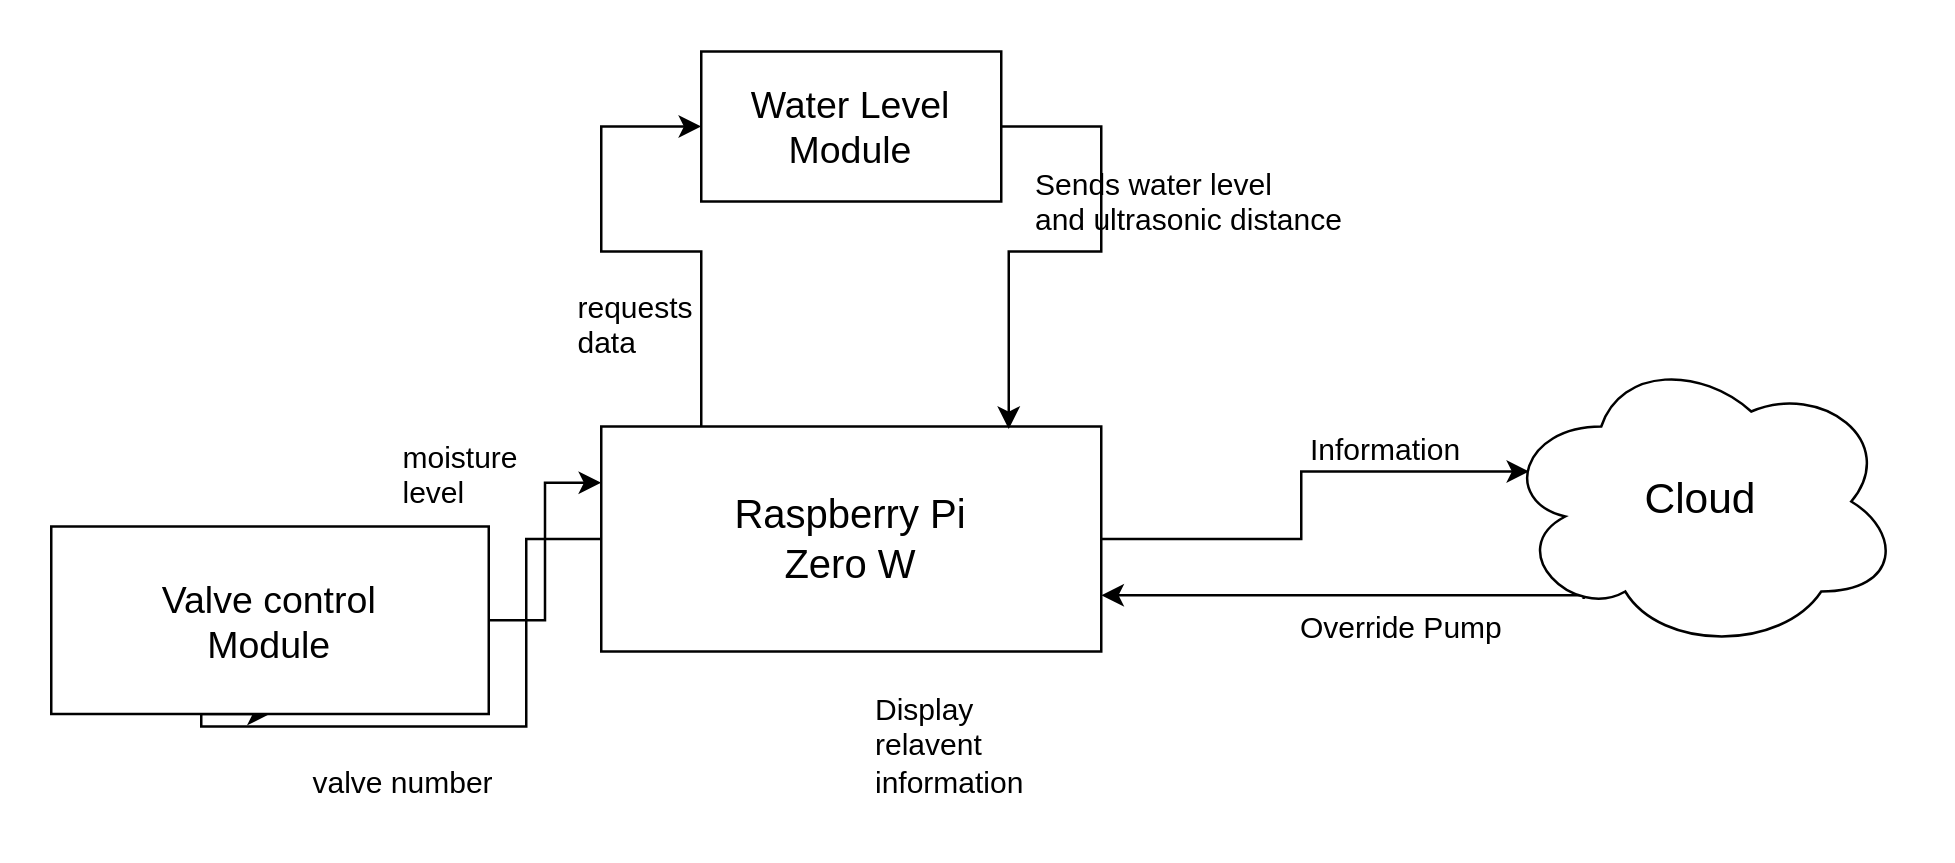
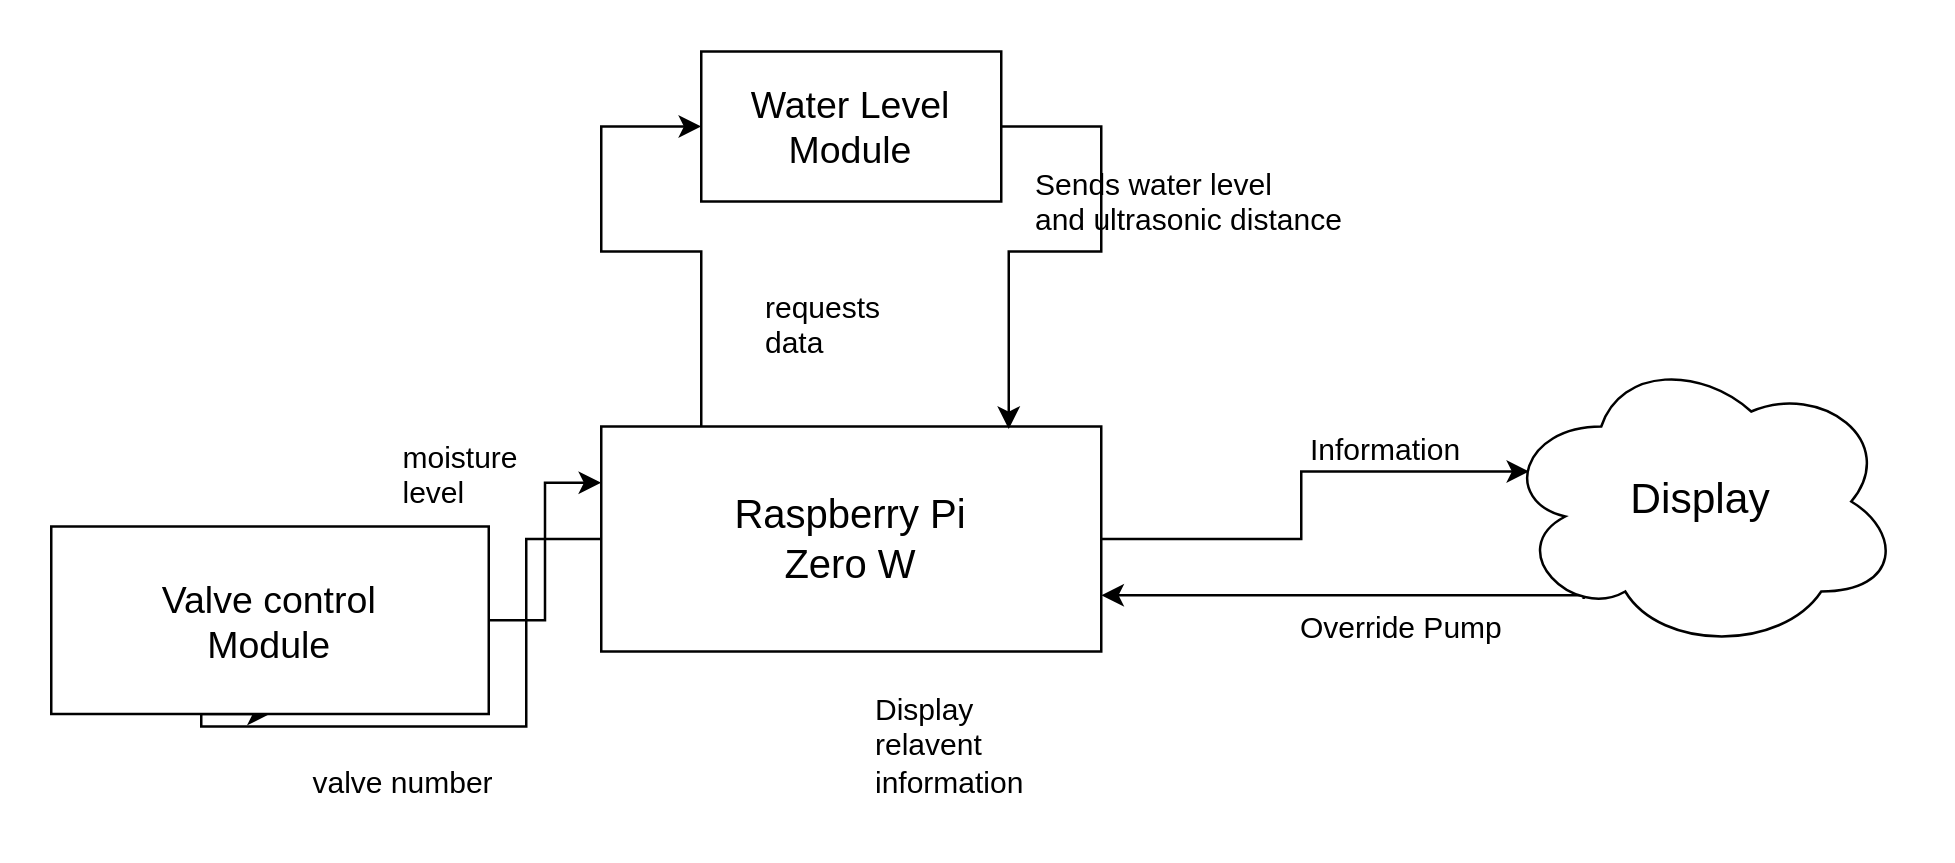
(649, 321) -> (836, 321)
(1701, 501) -> (1701, 501)
